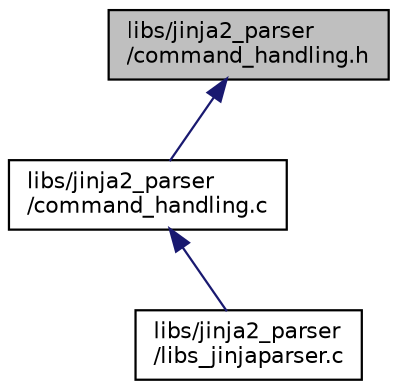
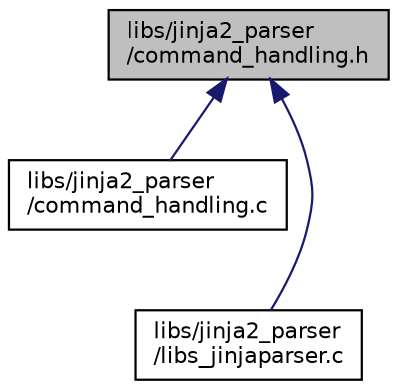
(205, 279) -> (312, 206)
